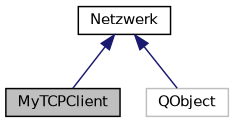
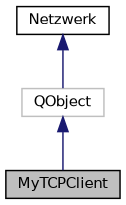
(89, 67) -> (63, 151)
